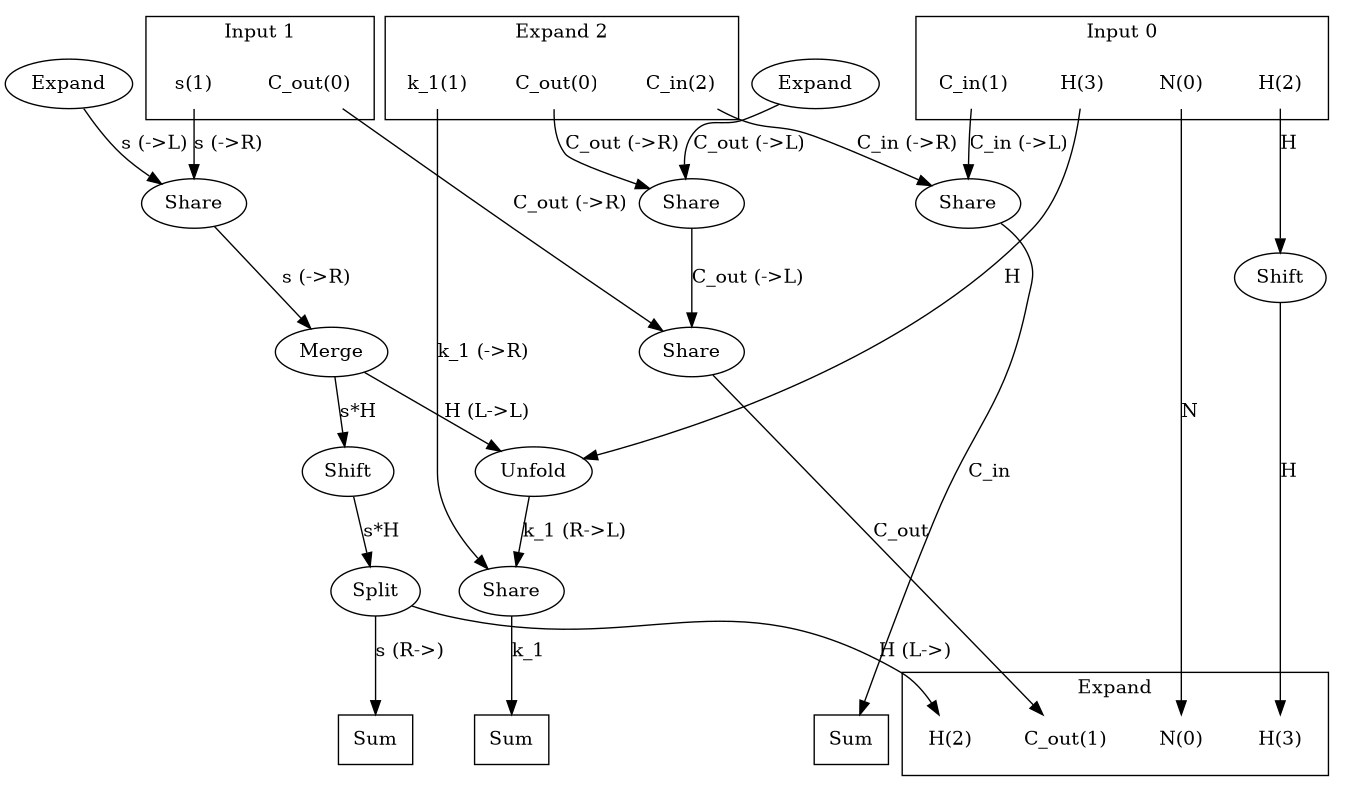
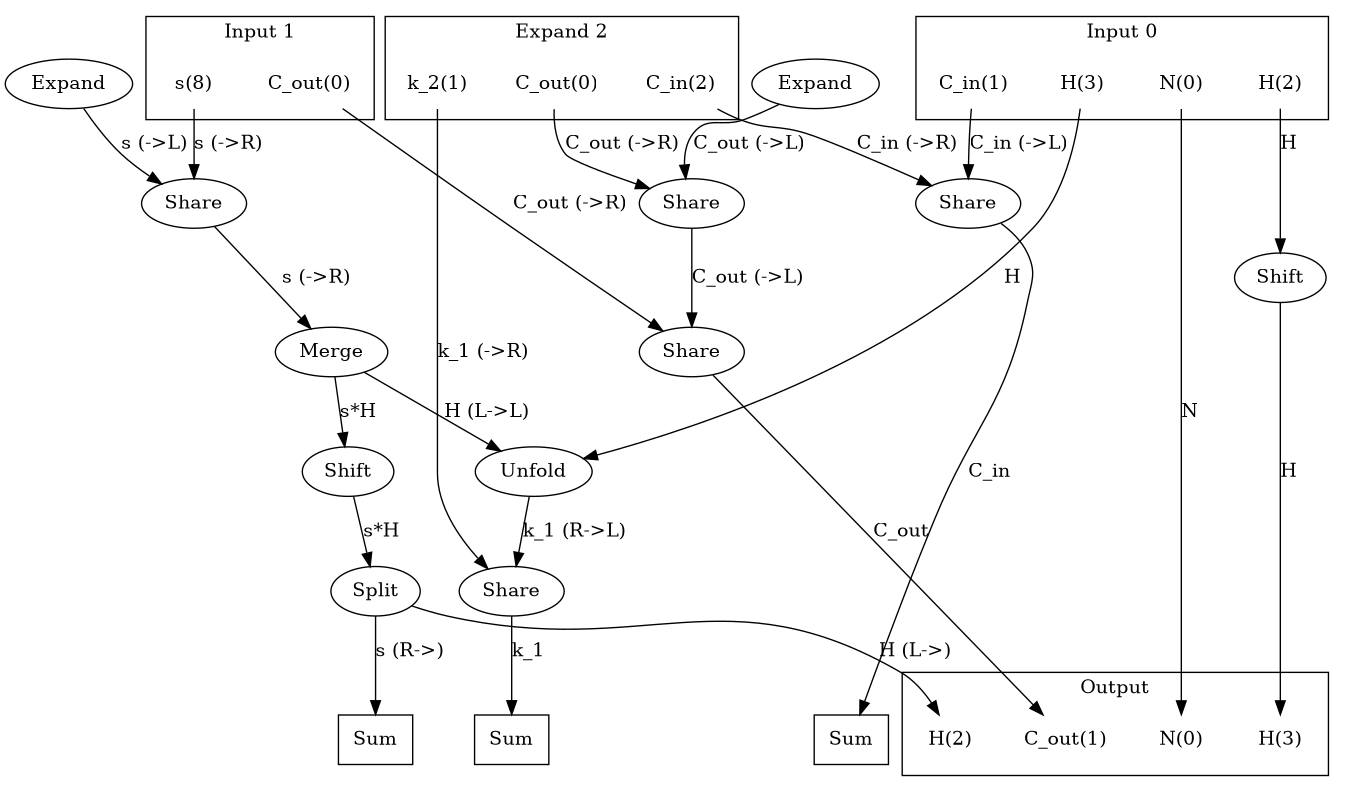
(194, 84) -> (194, 84)
(437, 84) -> (437, 84)
(1115, 688) -> (1115, 688)
